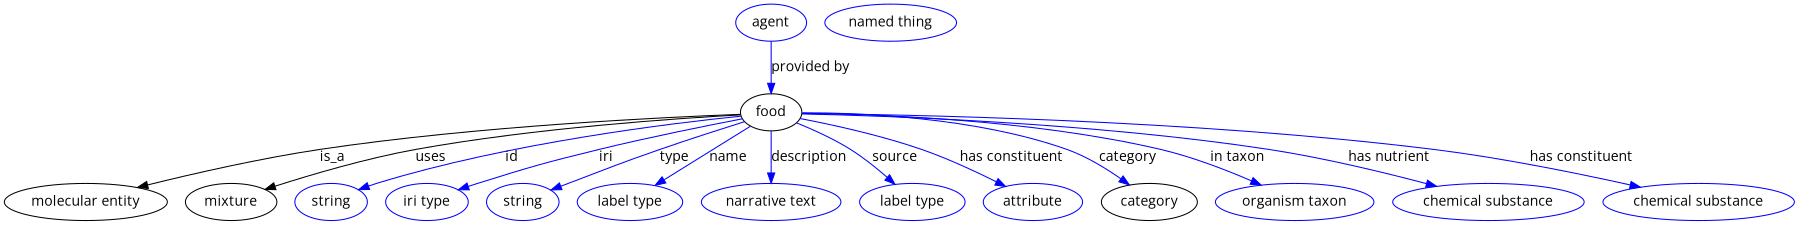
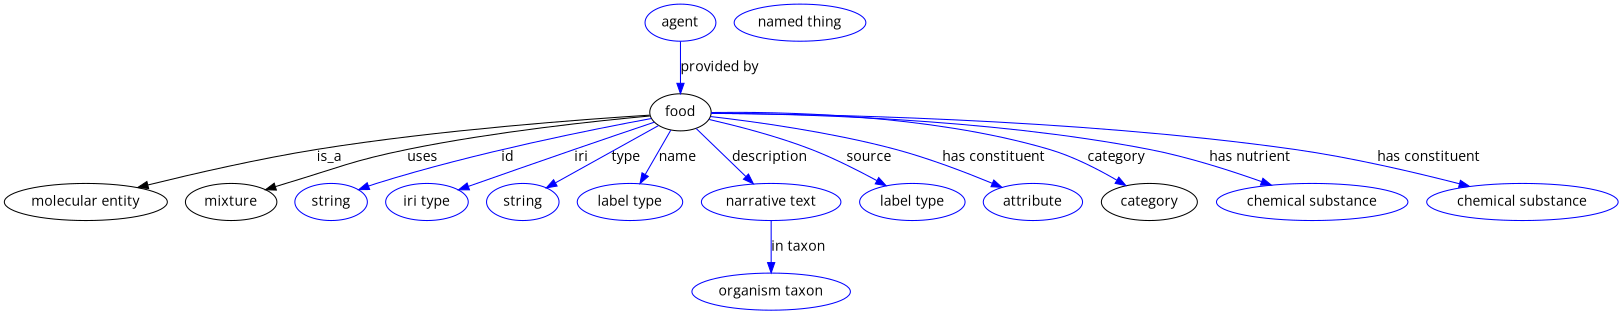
(1087, 135) -> (771, 242)
